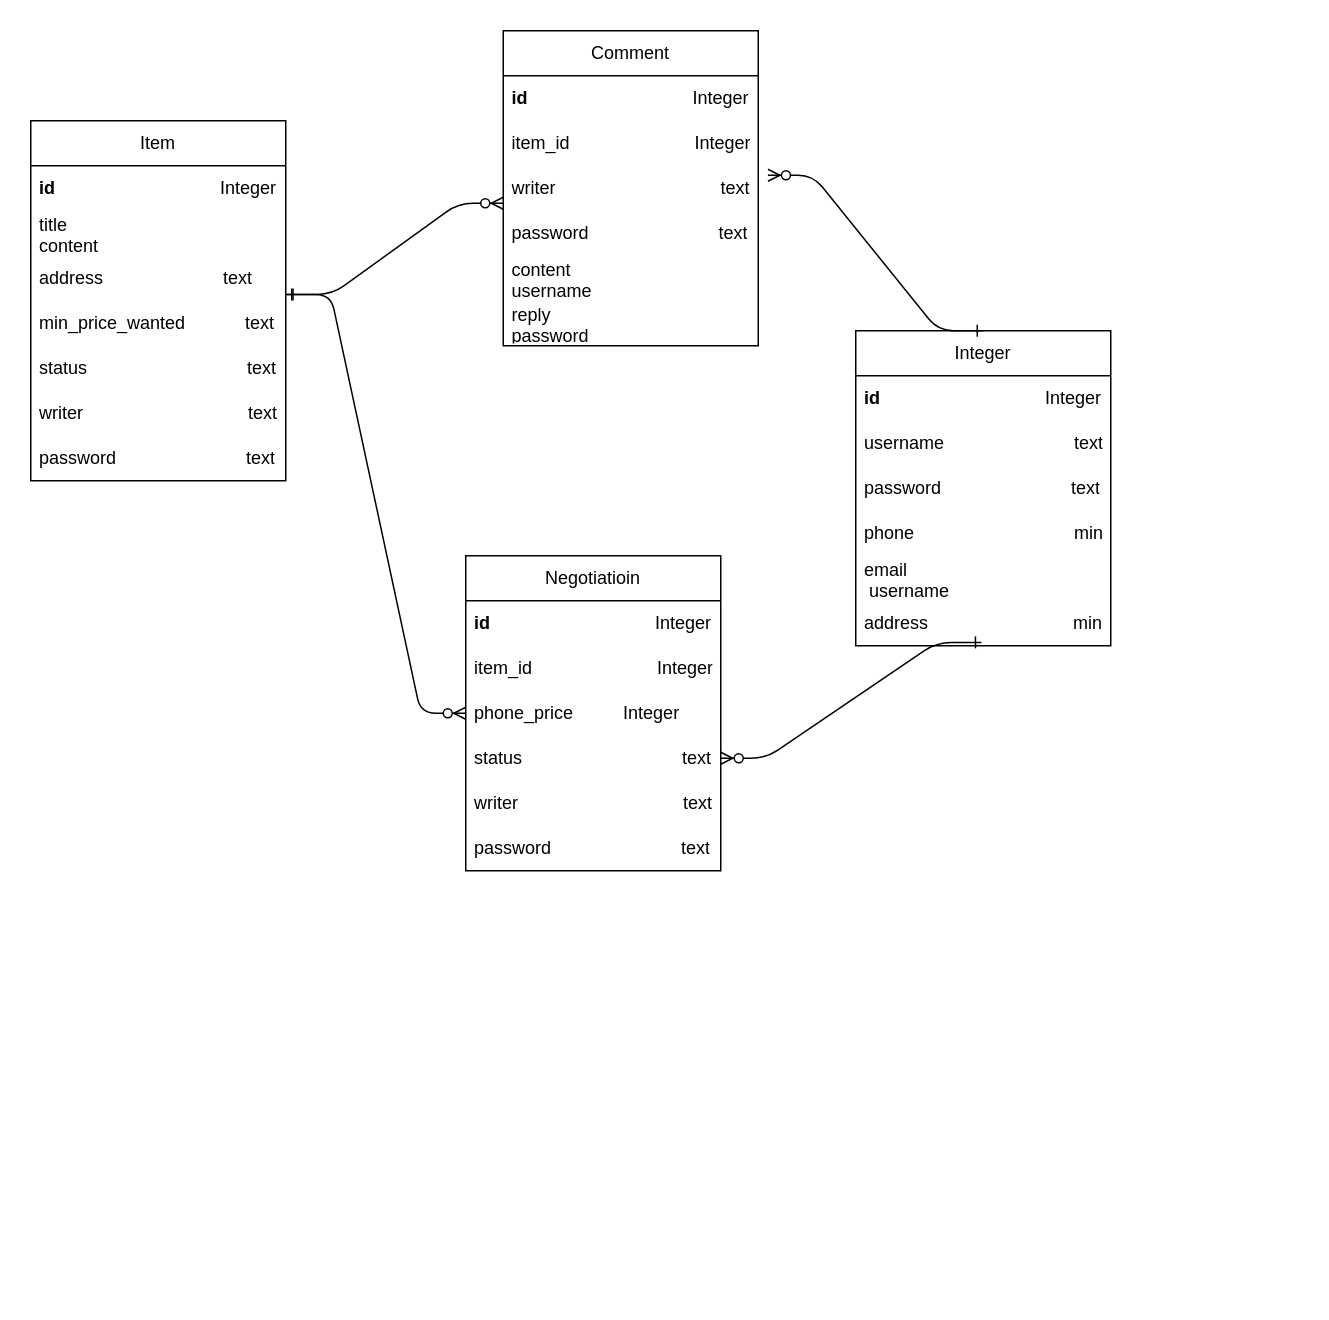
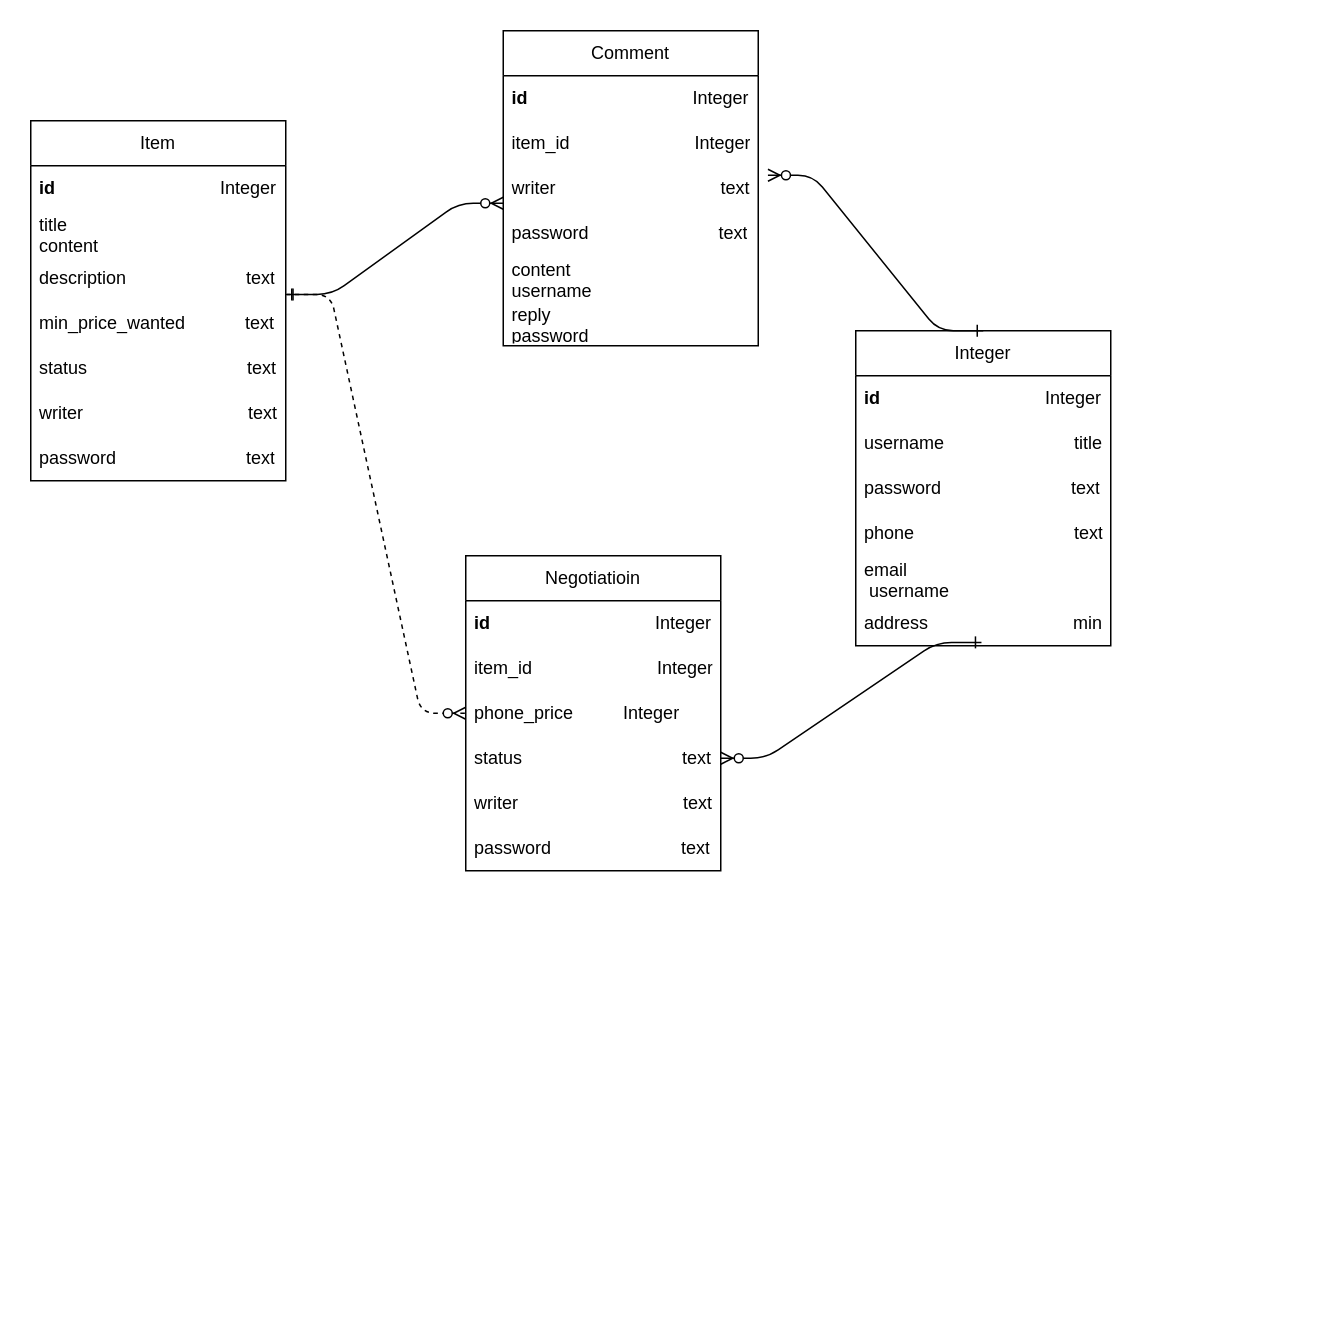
(160, 278) -> (160, 278)
(985, 443) -> (985, 443)
(377, 510) -> (377, 510)
(985, 533) -> (985, 533)
